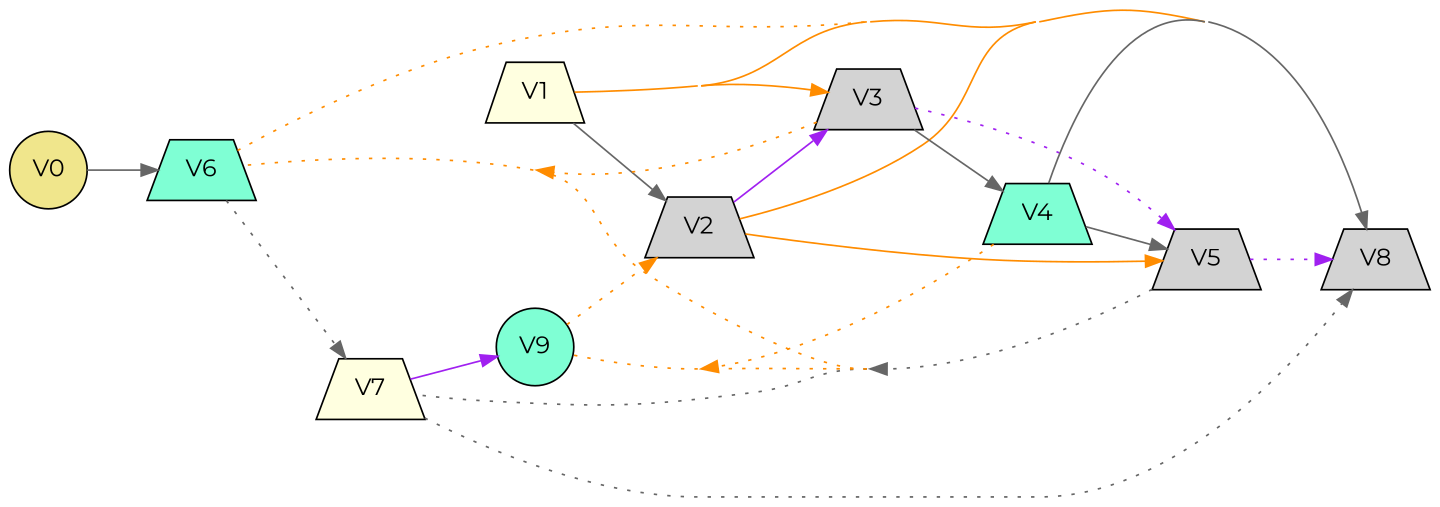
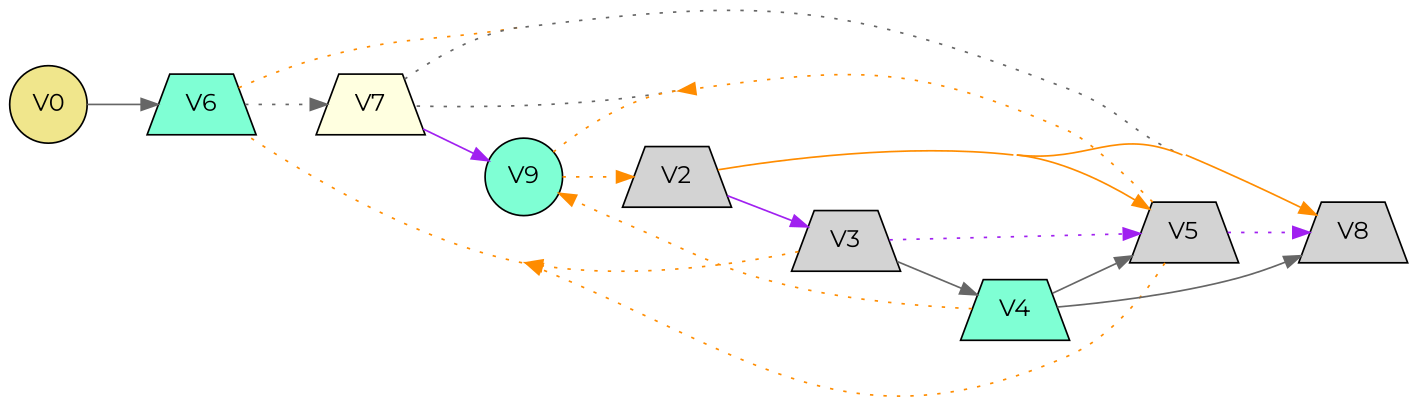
(535, 93) -> none
